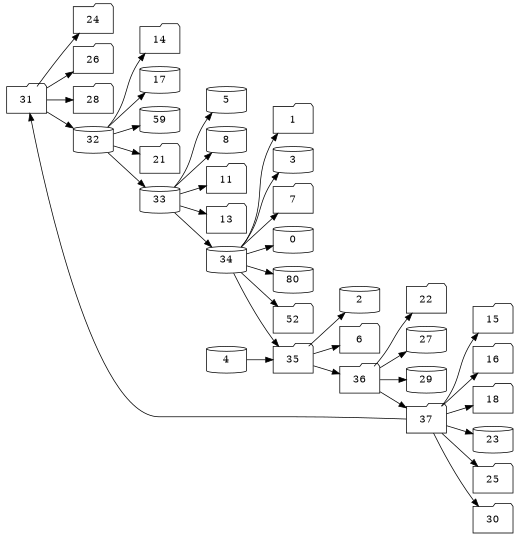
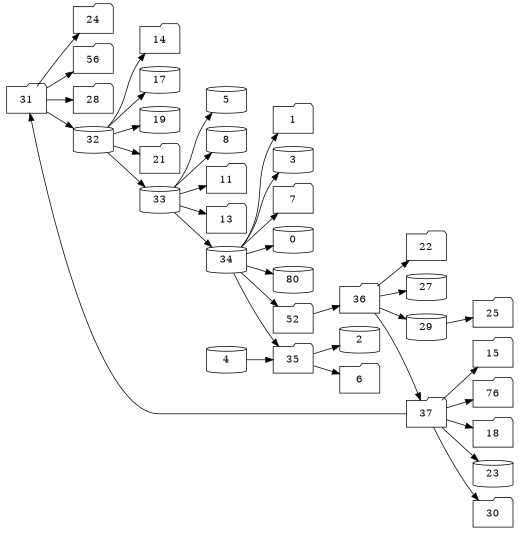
(93, 60) -> (93, 60)
(160, 120) -> (160, 120)
(493, 360) -> (493, 394)
(323, 369) -> (323, 311)
(457, 447) -> (456, 321)
